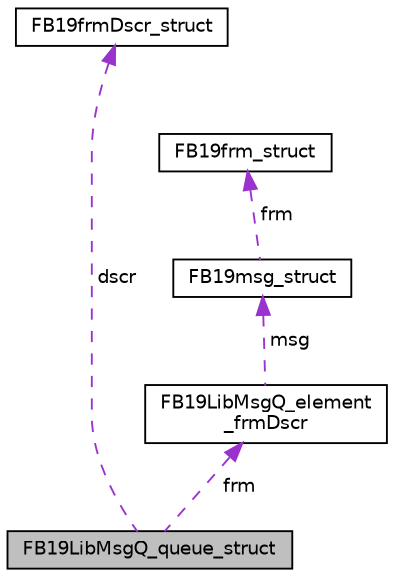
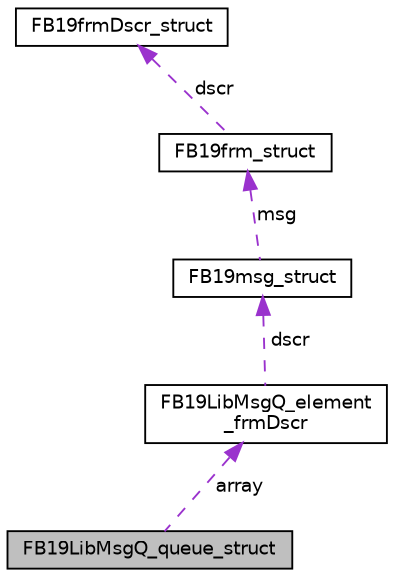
(274, 215) -> (274, 215)
(92, 302) -> (191, 97)
(288, 341) -> (288, 341)
(237, 487) -> (237, 487)
